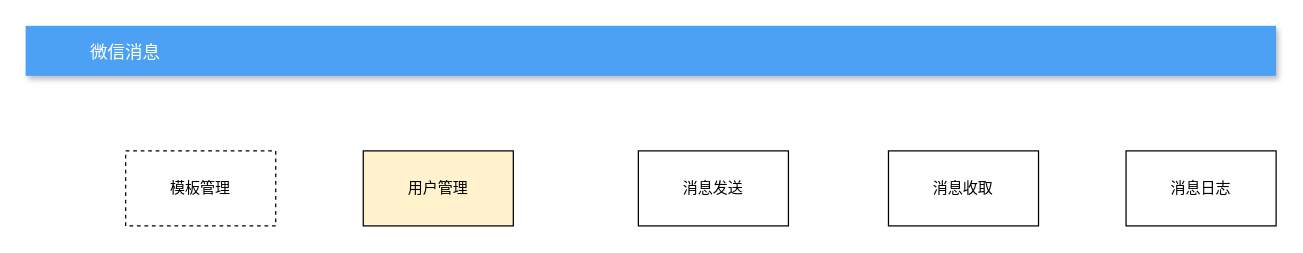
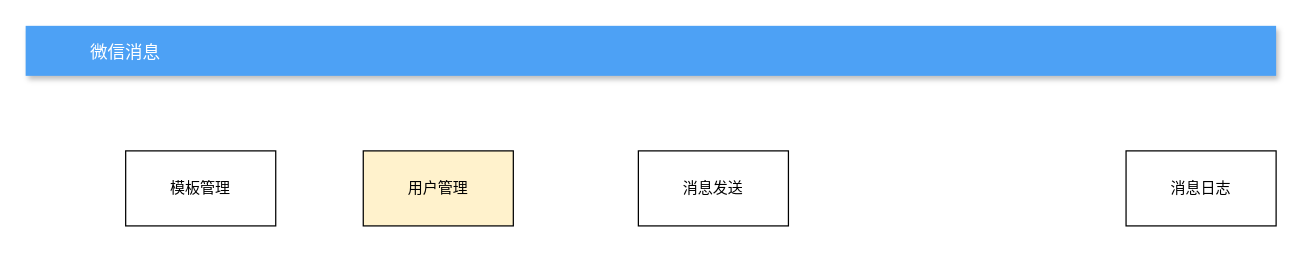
(201, 188) -> (201, 188)
(963, 188) -> none
